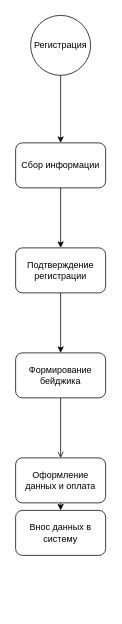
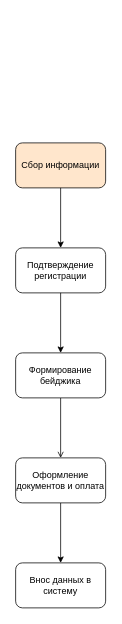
(60, 45) -> none
(60, 107) -> none
(60, 165) -> (60, 165)
(60, 480) -> (60, 480)
(60, 533) -> (60, 585)
